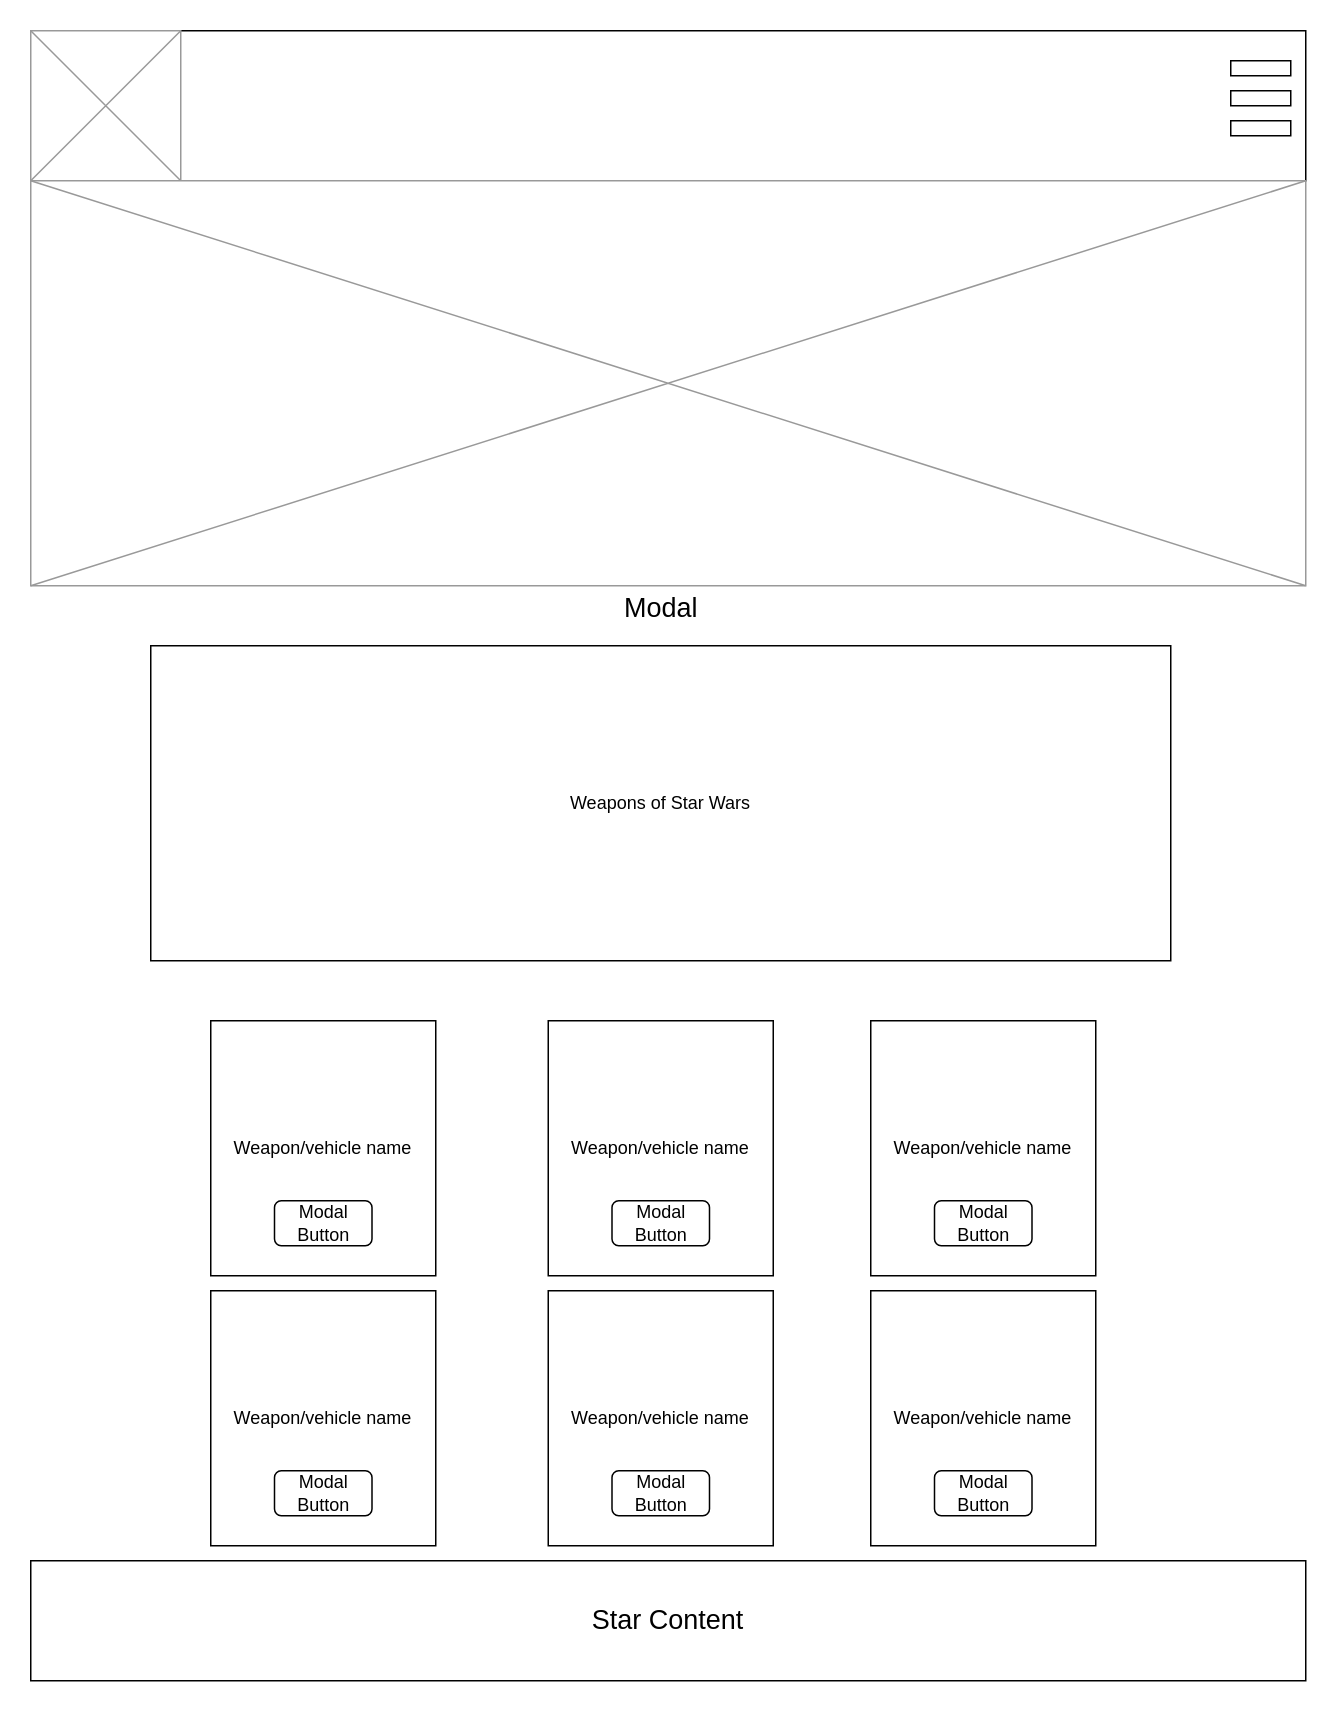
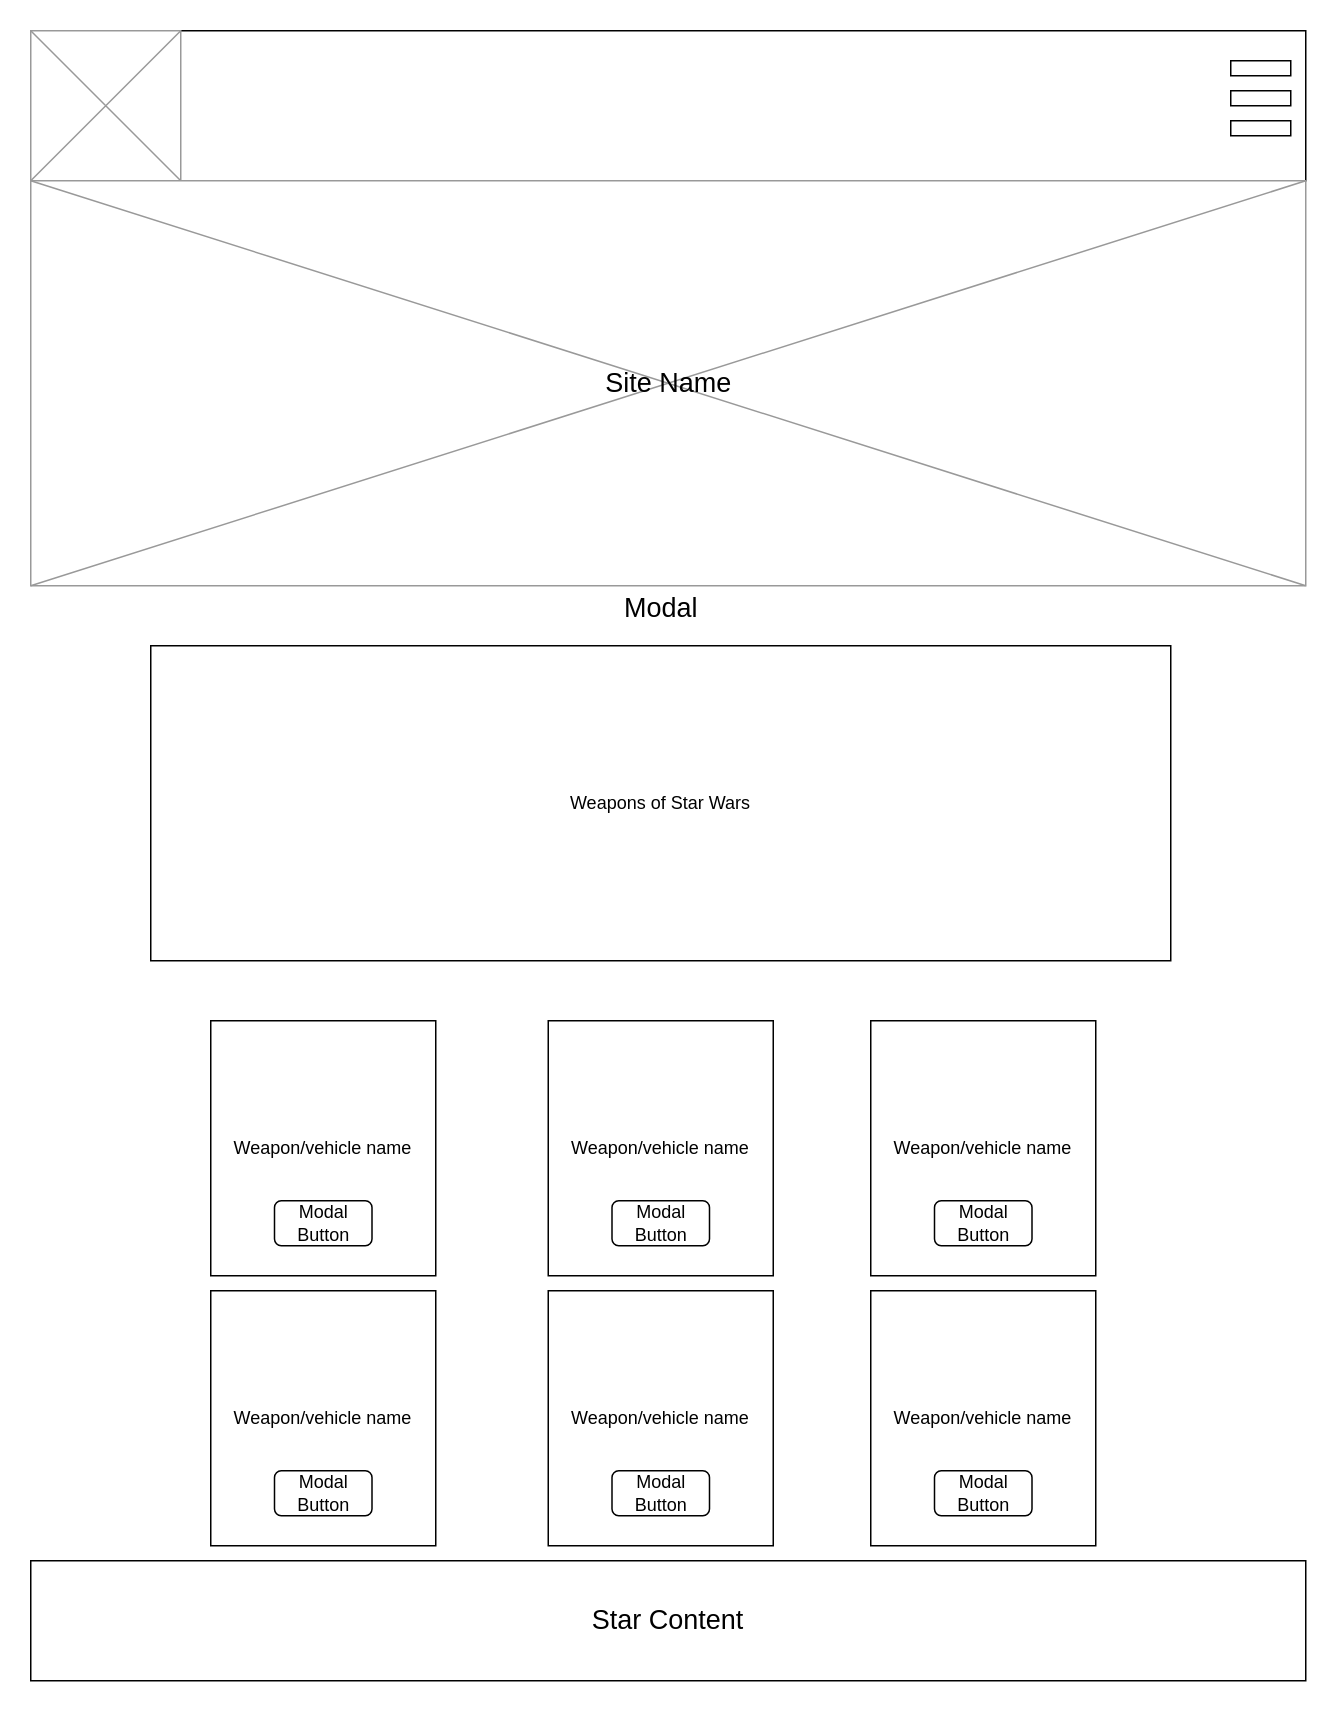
none -> (668, 383)
